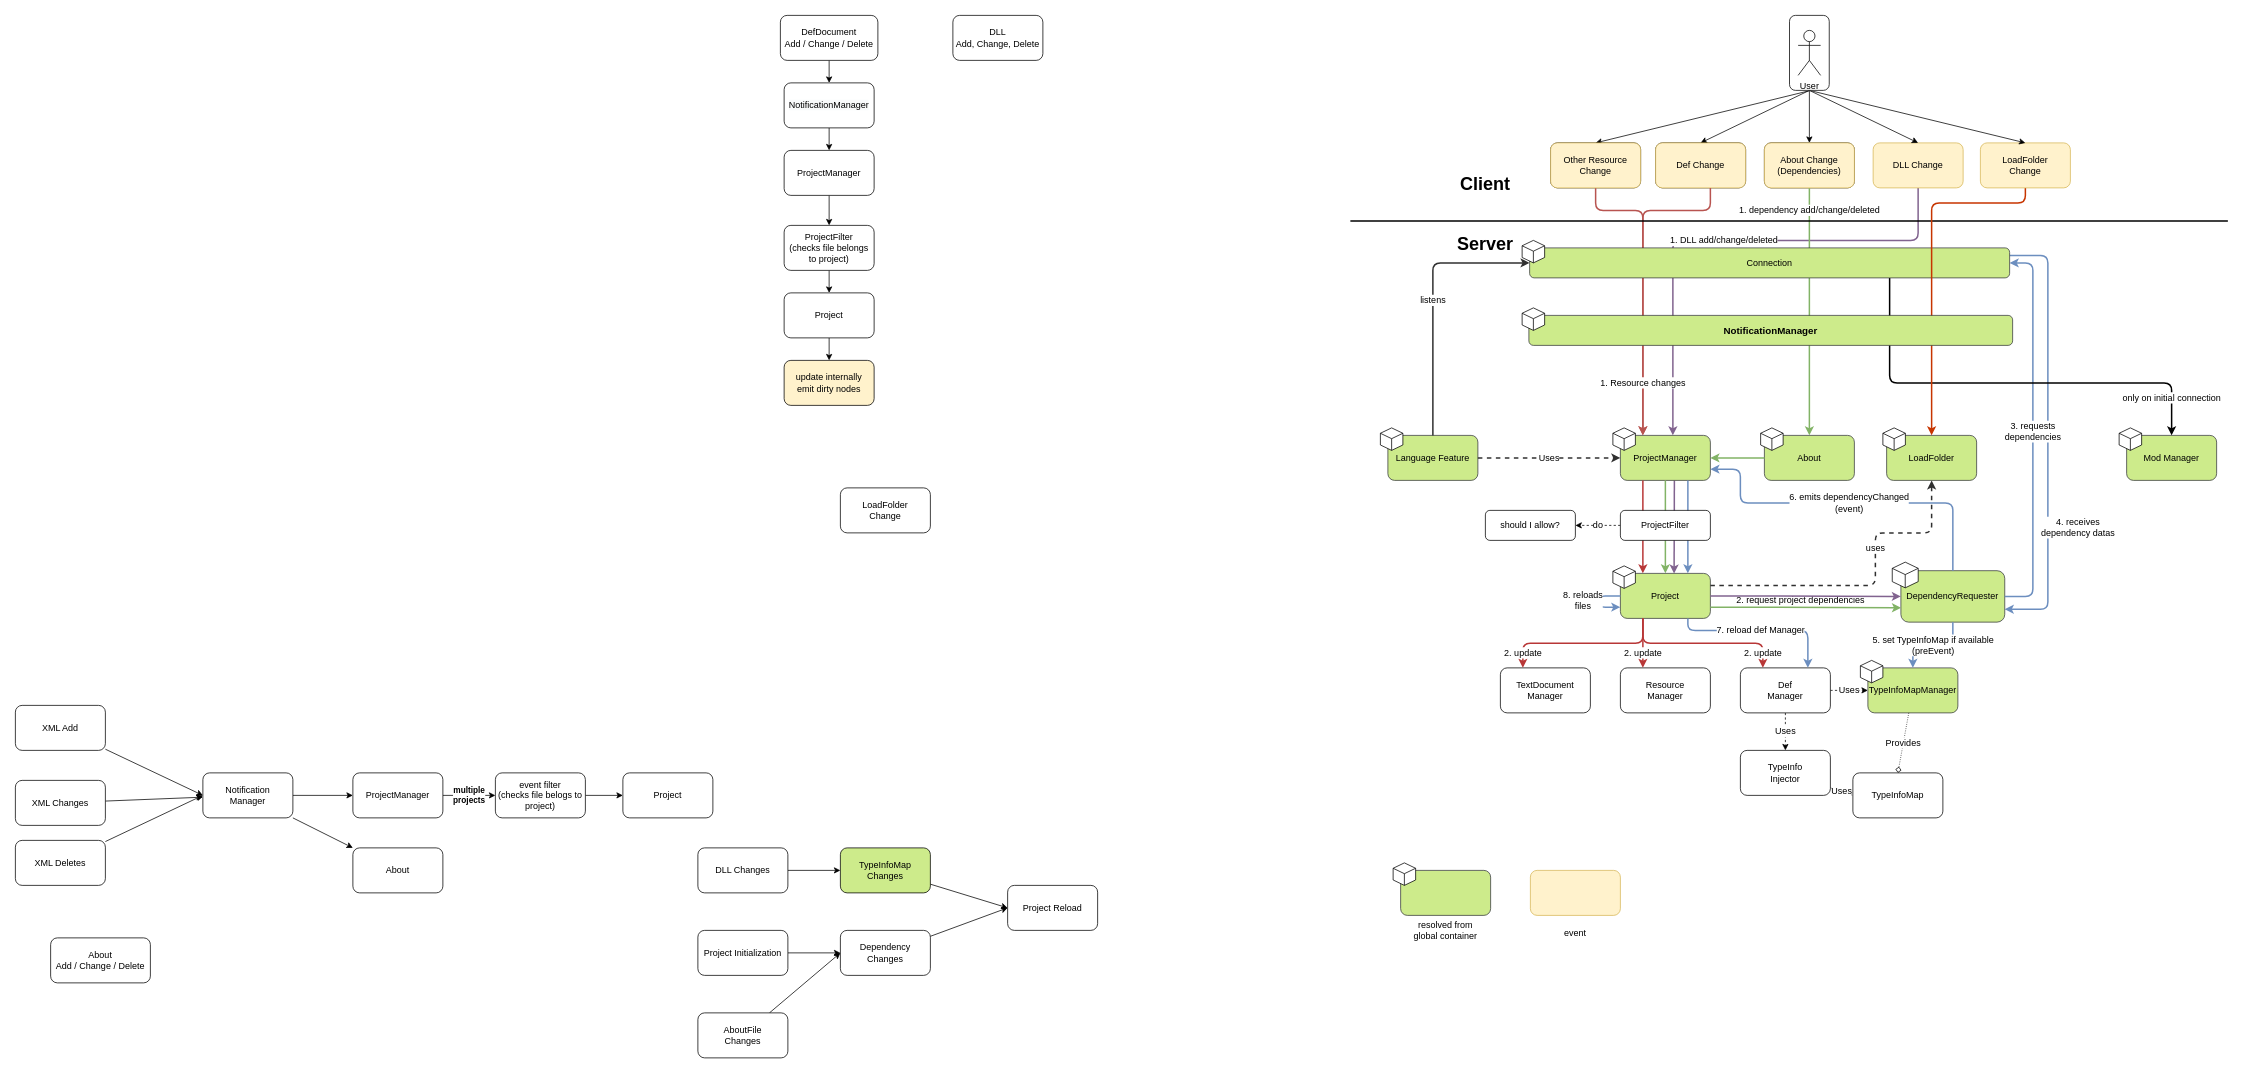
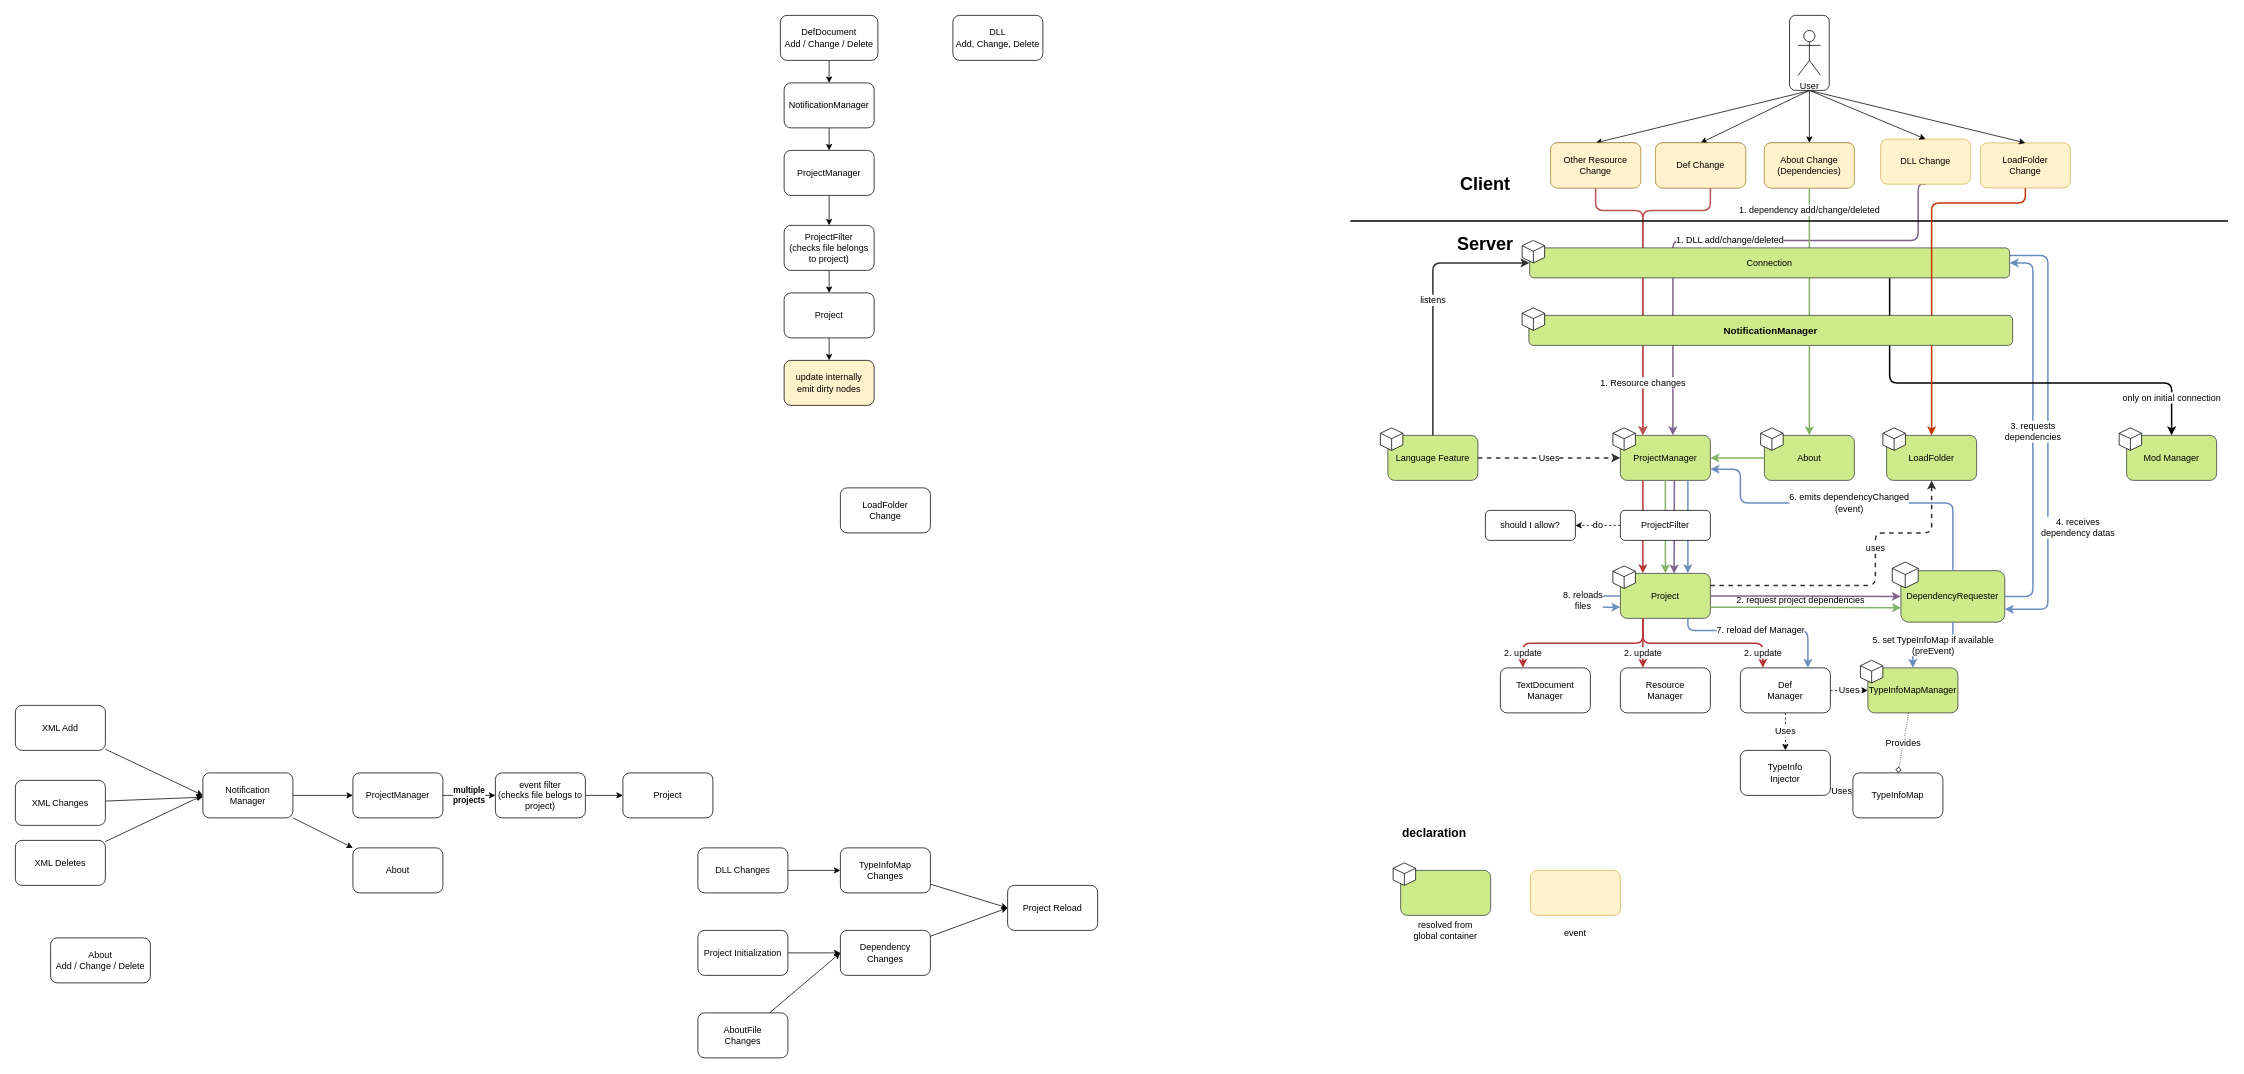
(1918, 165) -> (1926, 162)
none -> (1434, 833)
(885, 870) -> (885, 870)
